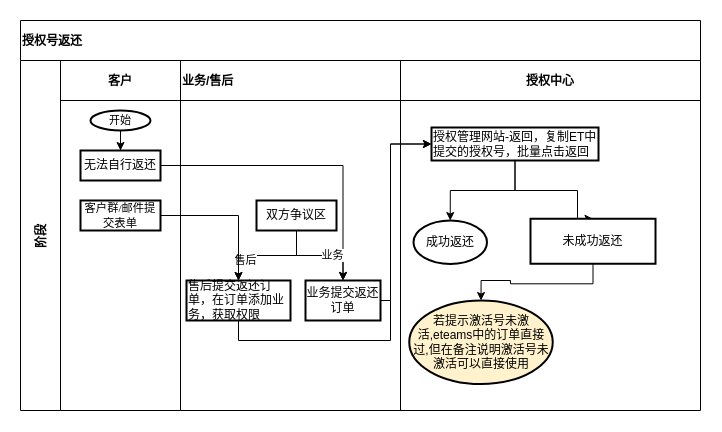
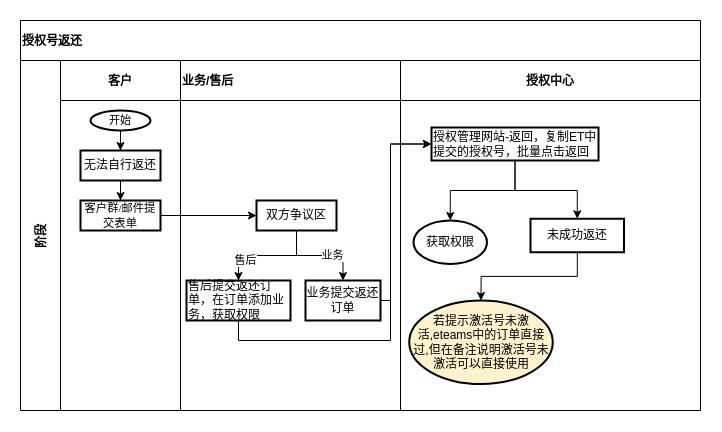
(294, 166) -> (121, 195)
(239, 233) -> (243, 216)
(593, 241) -> (577, 236)
(451, 243) -> (451, 243)
